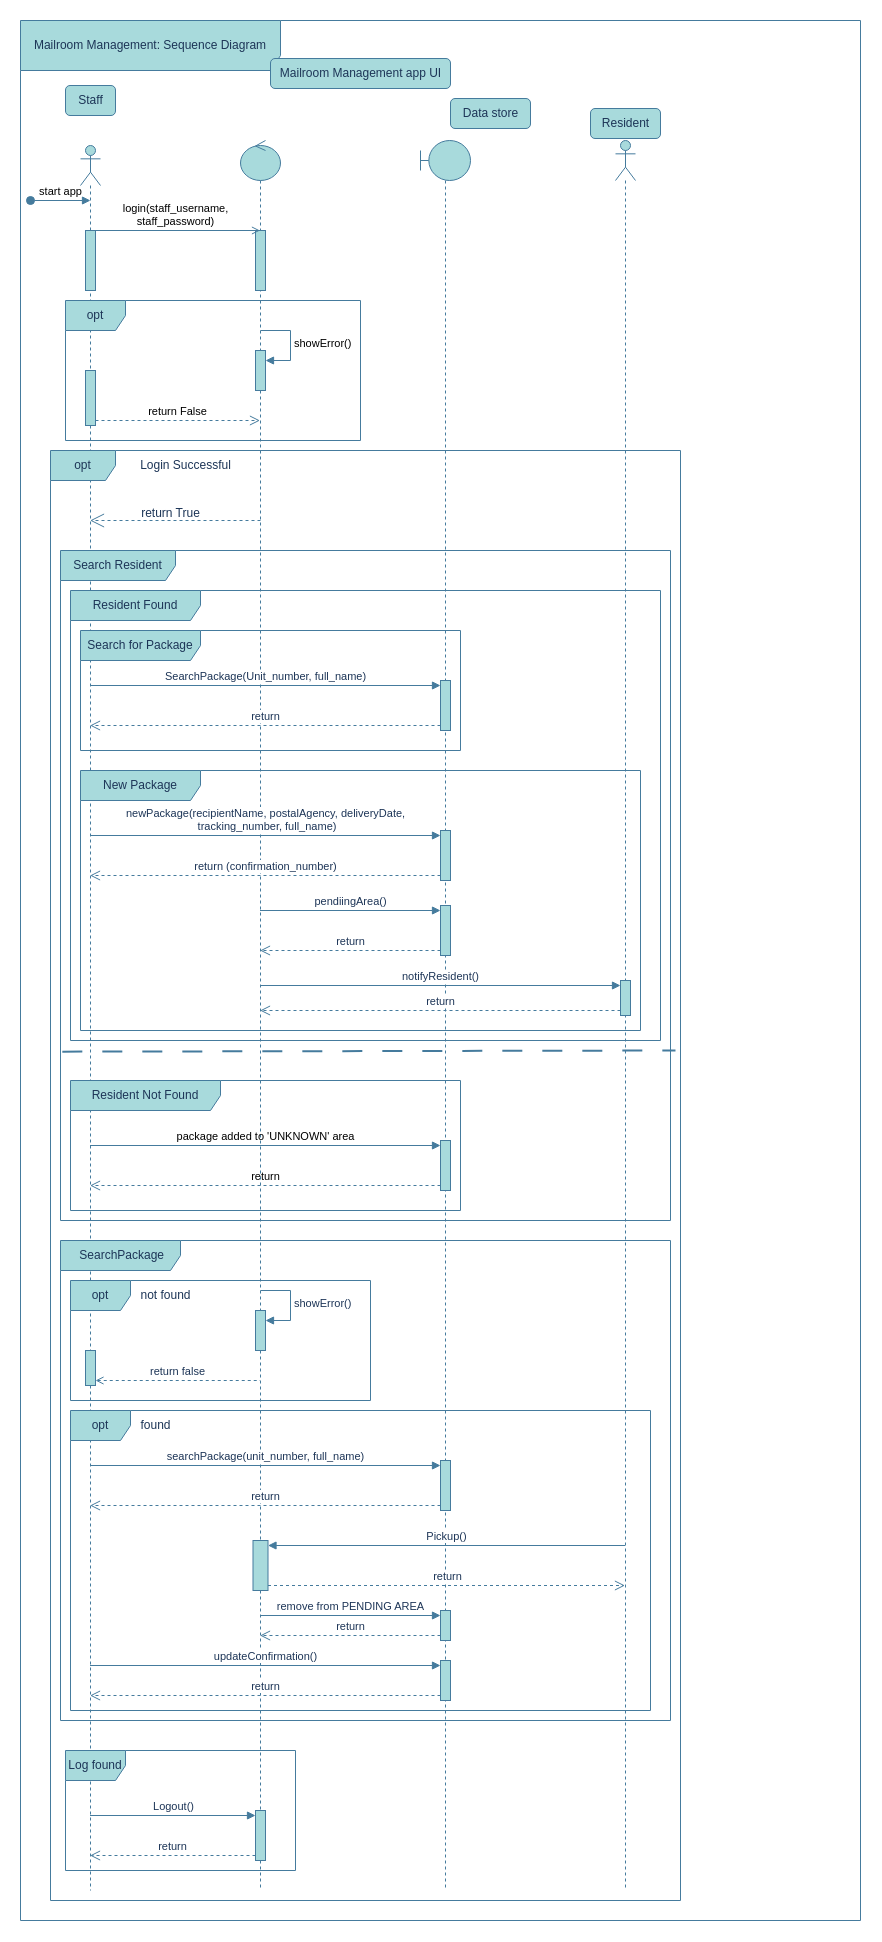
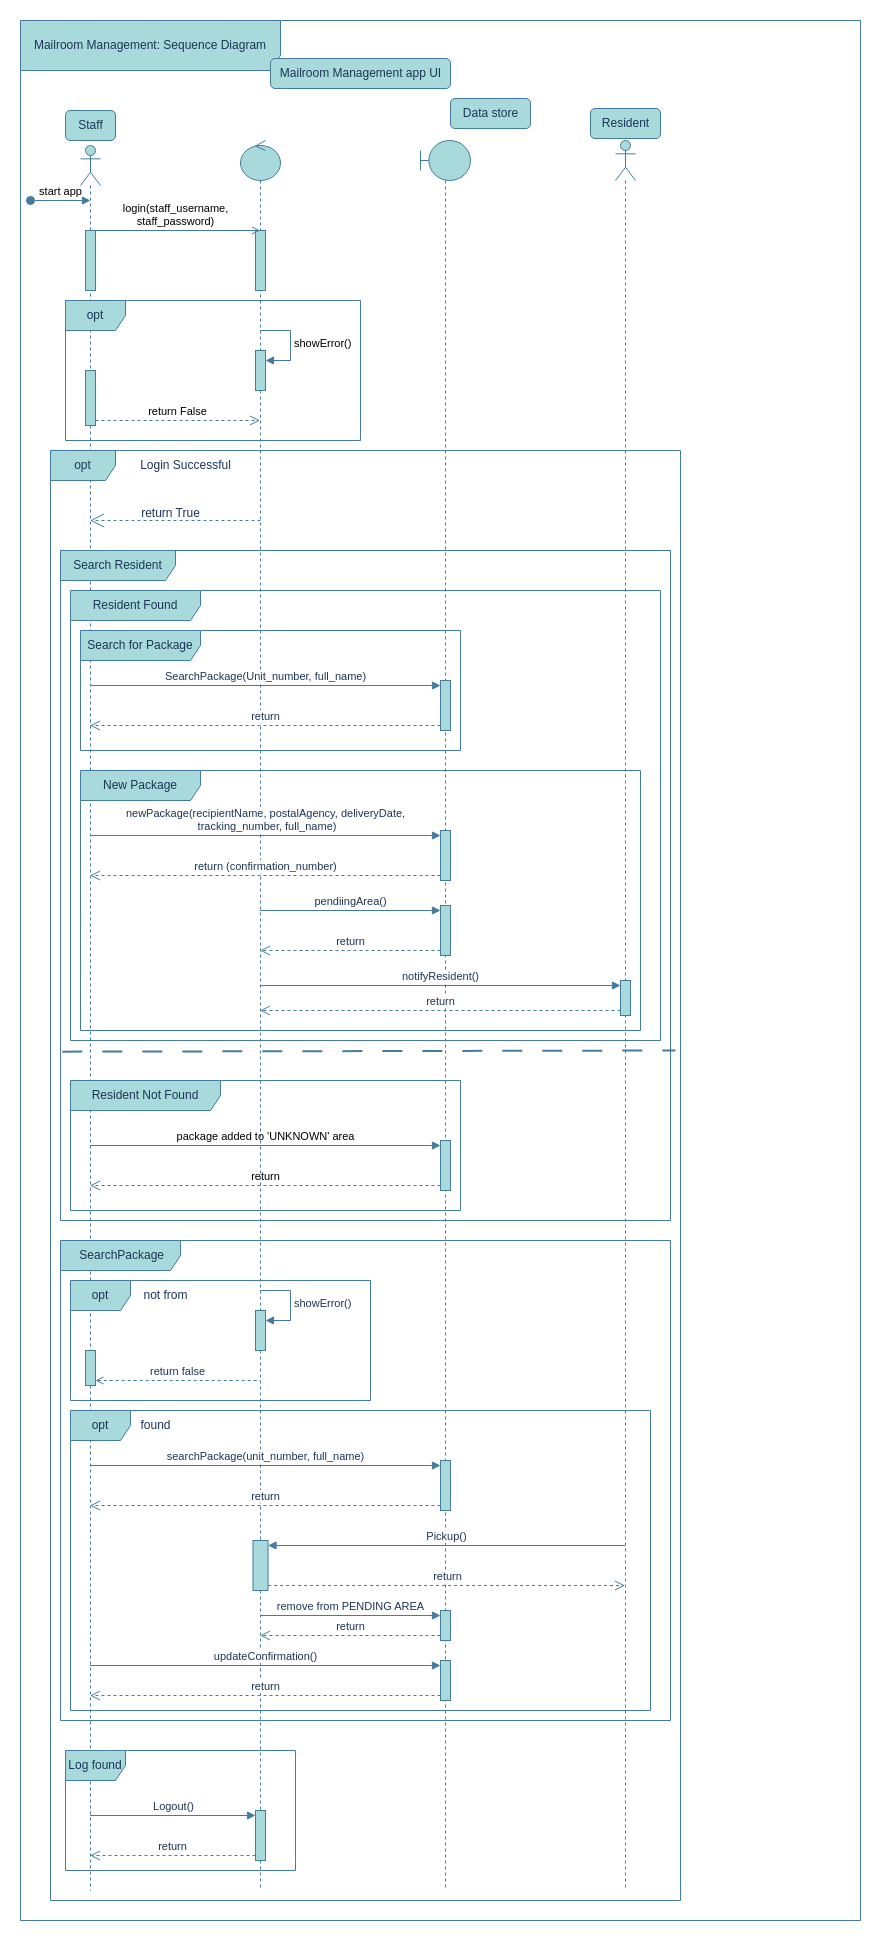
(91, 101) -> (91, 126)
(166, 1296) -> (166, 1296)
